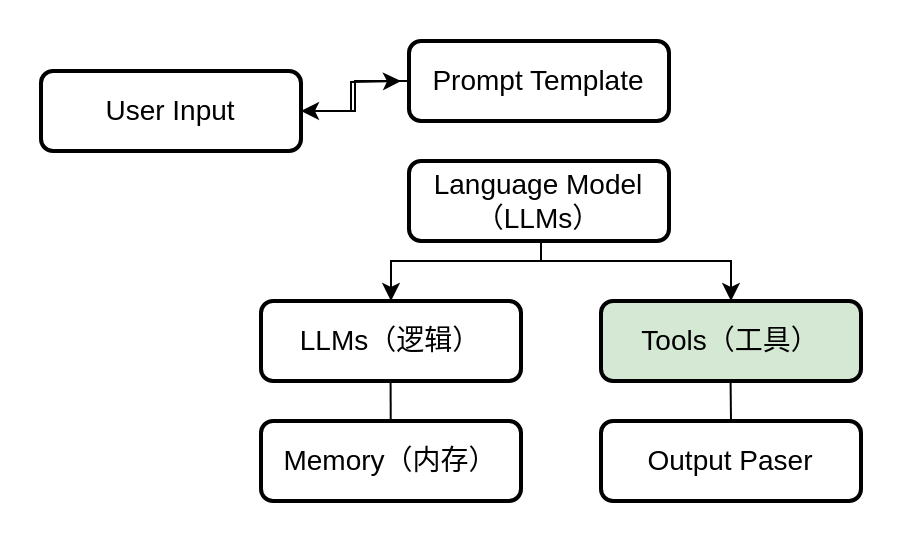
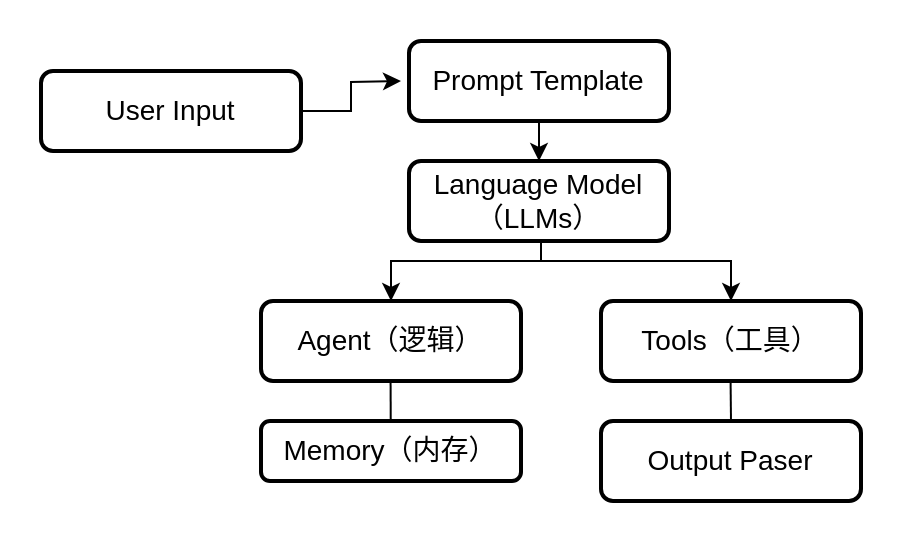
(355, 98) -> (539, 148)
(391, 341) -> (391, 341)
(731, 341) -> (731, 341)
(391, 461) -> (391, 451)
